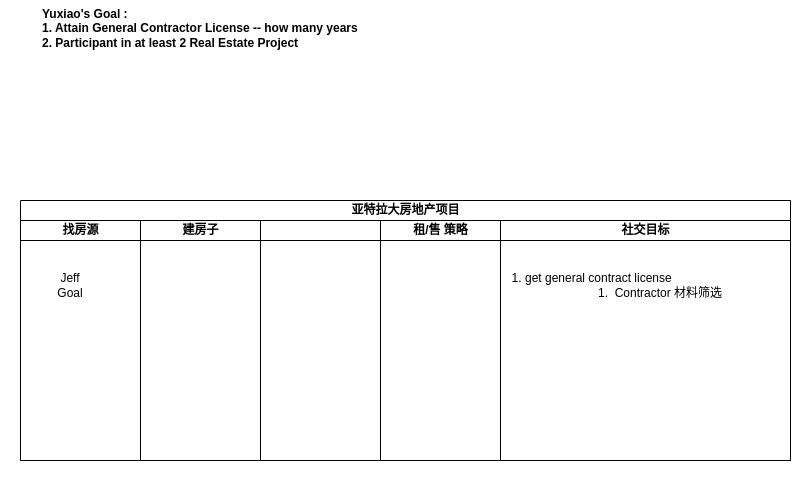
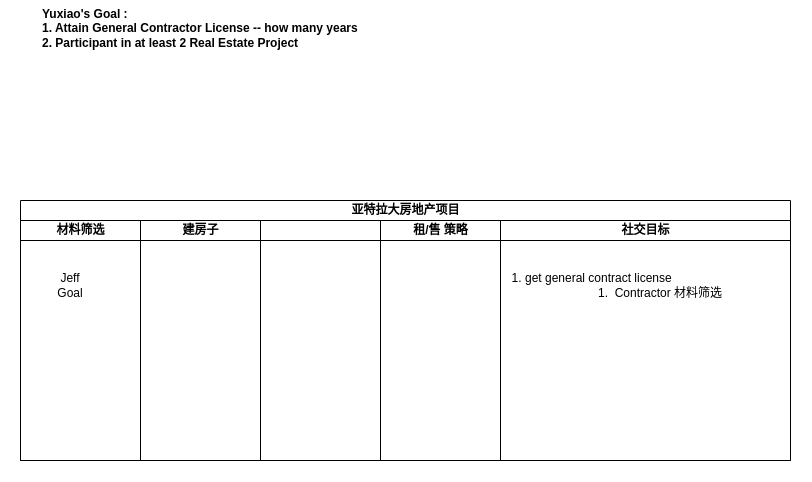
(81, 231) -> (81, 231)
